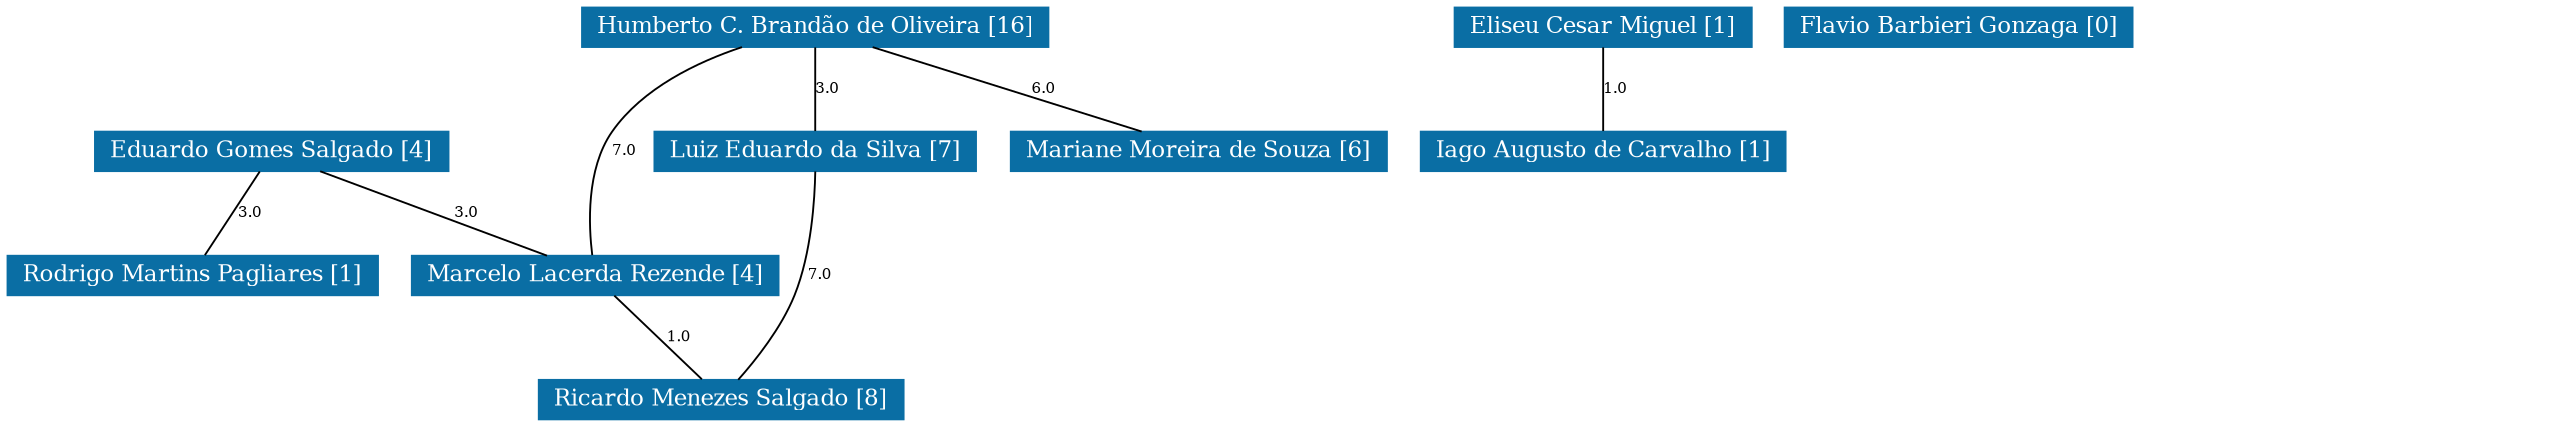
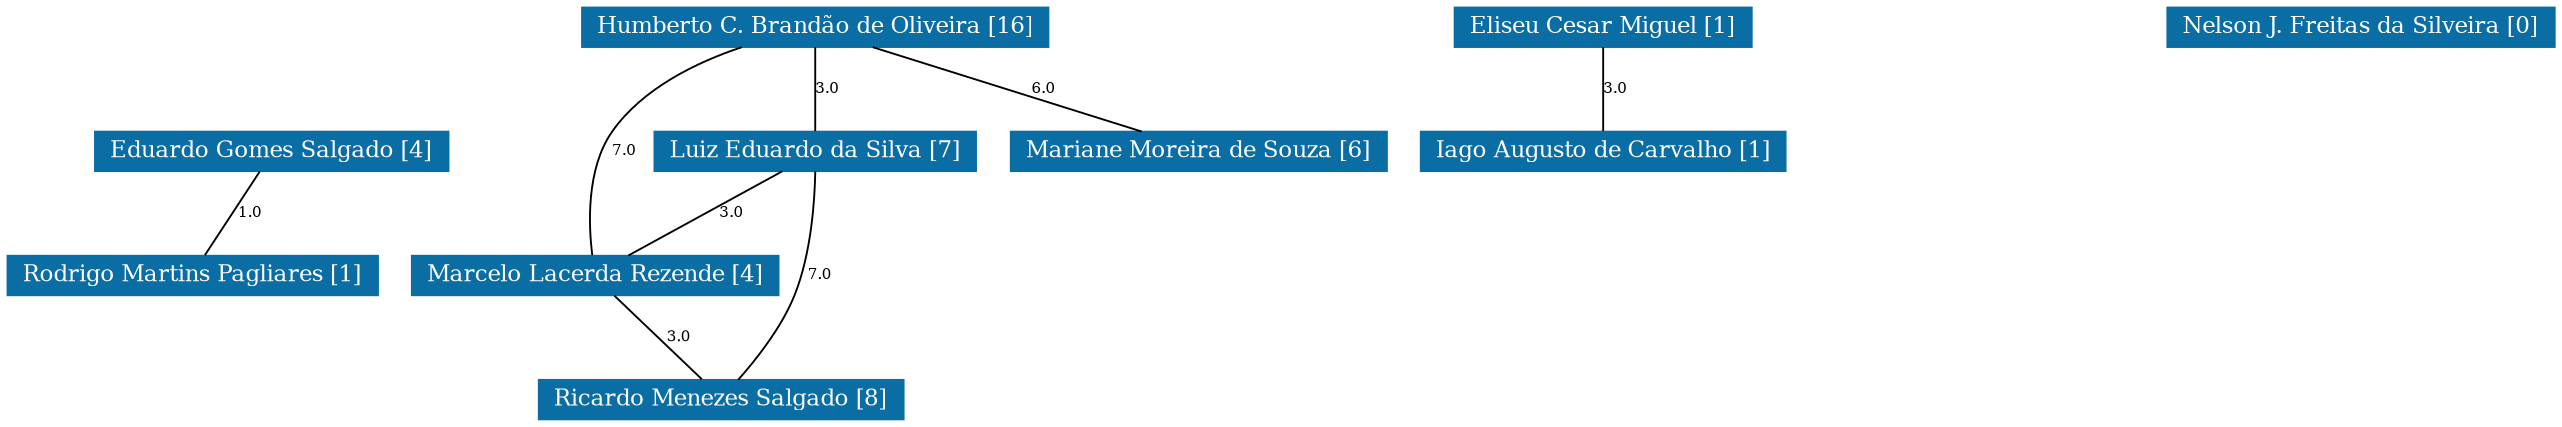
(1959, 27) -> none
none -> (2361, 27)
(1615, 89) -> (1615, 89)
(250, 213) -> (250, 213)
(434, 213) -> (705, 213)
(679, 338) -> (679, 338)
